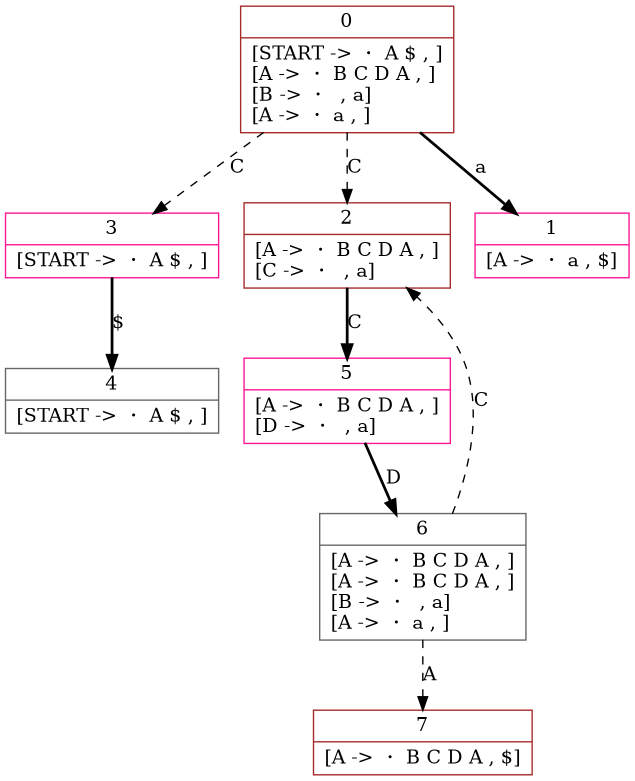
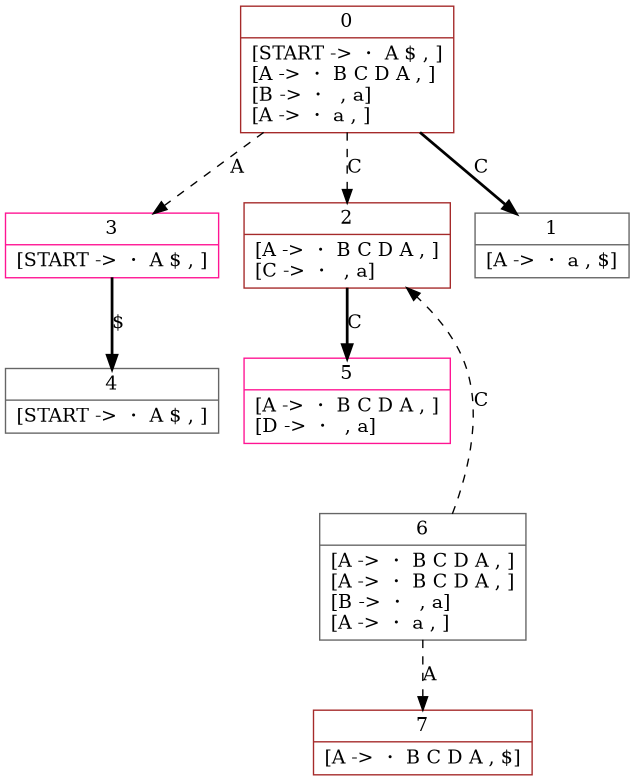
(237, 168) -> (237, 168)
(481, 168) -> (481, 168)
(552, 245) -> (552, 245)
(378, 472) -> none
